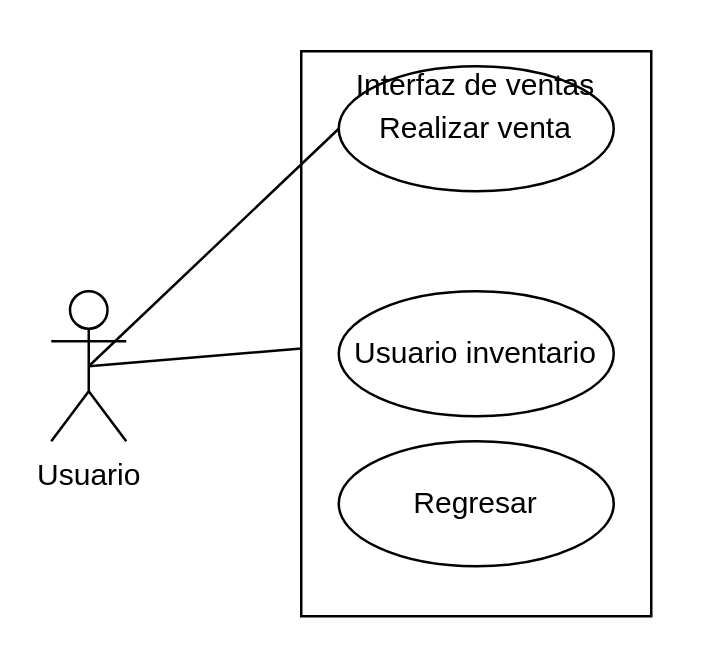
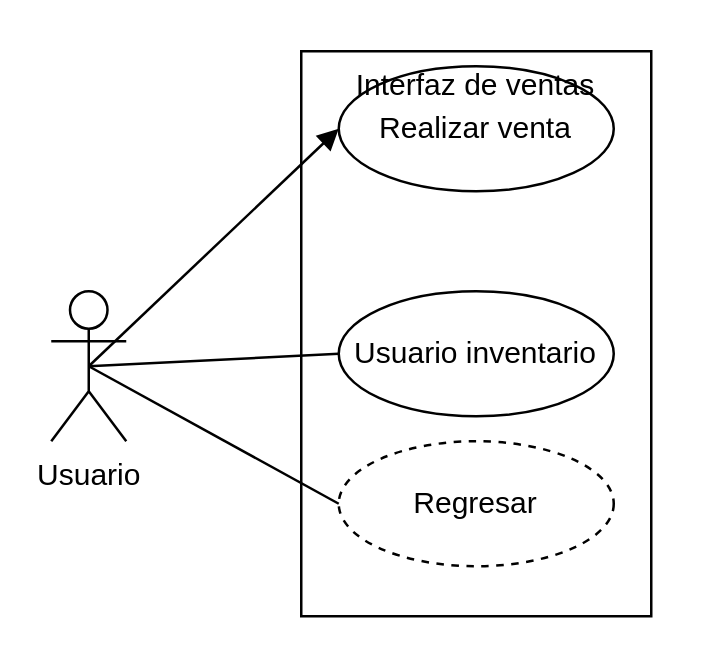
(329, 138) -> (323, 144)
(247, 353) -> (222, 440)
none -> (267, 357)
(476, 504) -> (476, 504)
